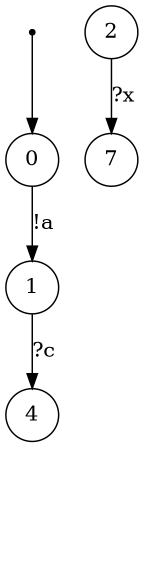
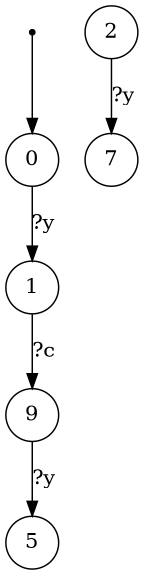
(123, 96) -> (123, 96)
(43, 224) -> (43, 224)
(32, 415) -> (32, 415)
none -> (32, 543)
